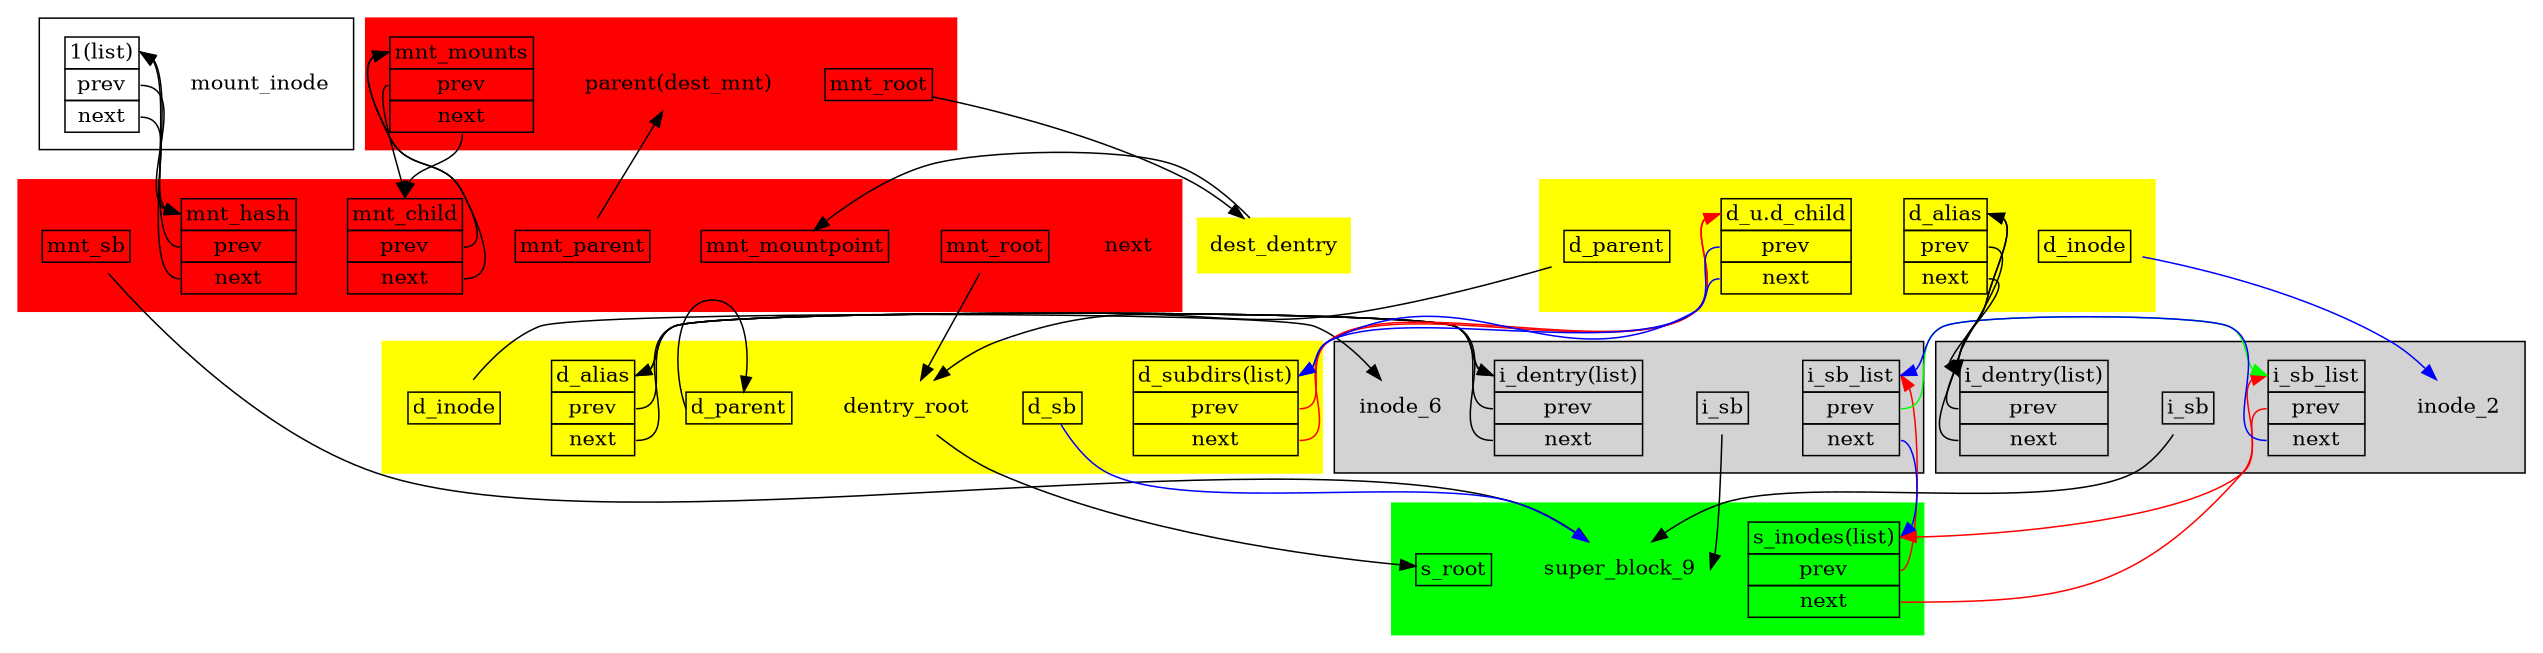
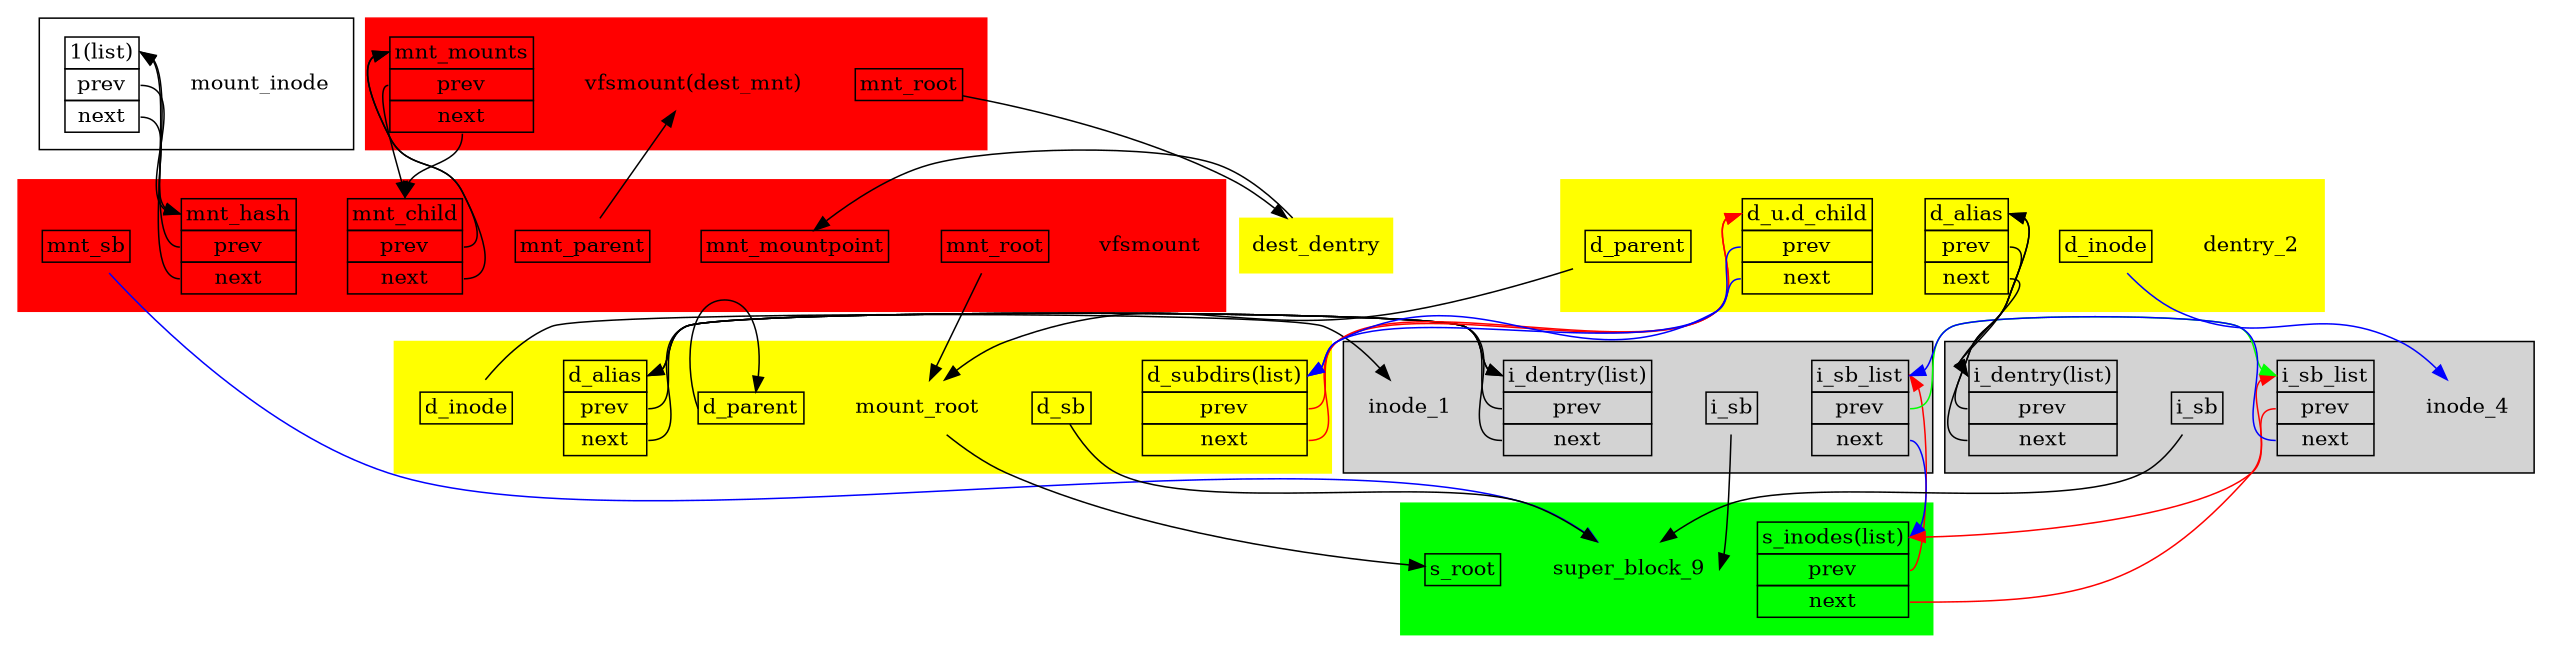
(678, 84) -> (694, 84)
(1129, 246) -> (1150, 246)
none -> (2252, 246)
(907, 407) -> (917, 407)
(1401, 407) -> (1410, 407)
(2459, 407) -> (2468, 407)
(1310, 493) -> (1319, 493)
(810, 498) -> (817, 497)
